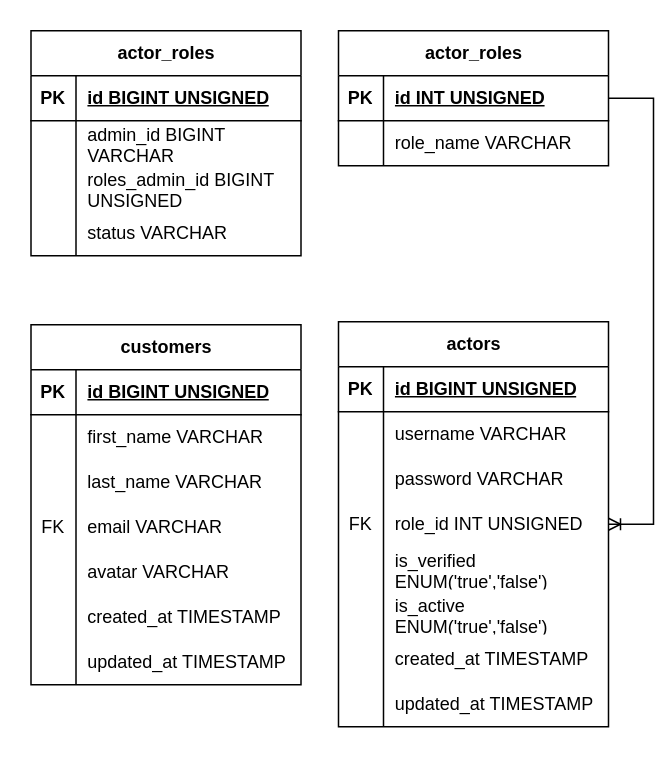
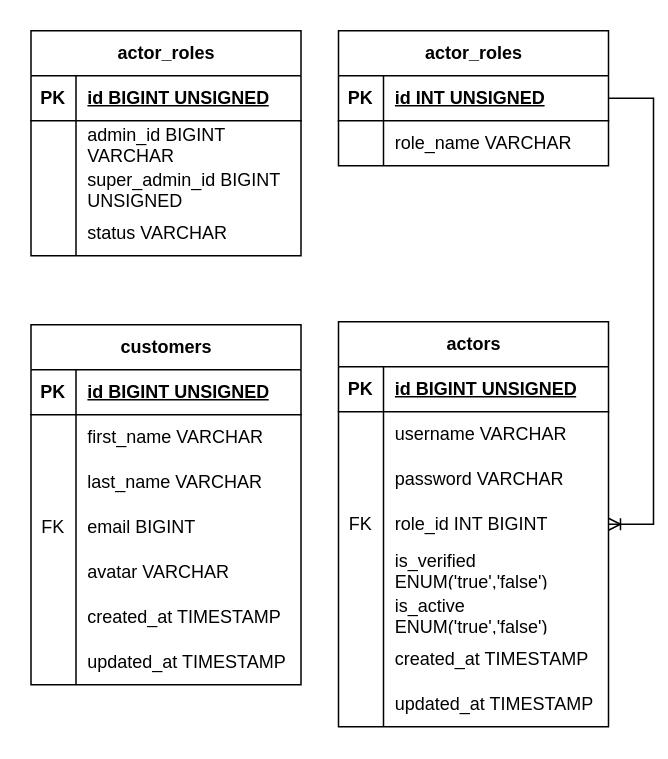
(194, 188) -> (194, 188)
(487, 524) -> (477, 524)
(146, 527) -> (141, 527)
